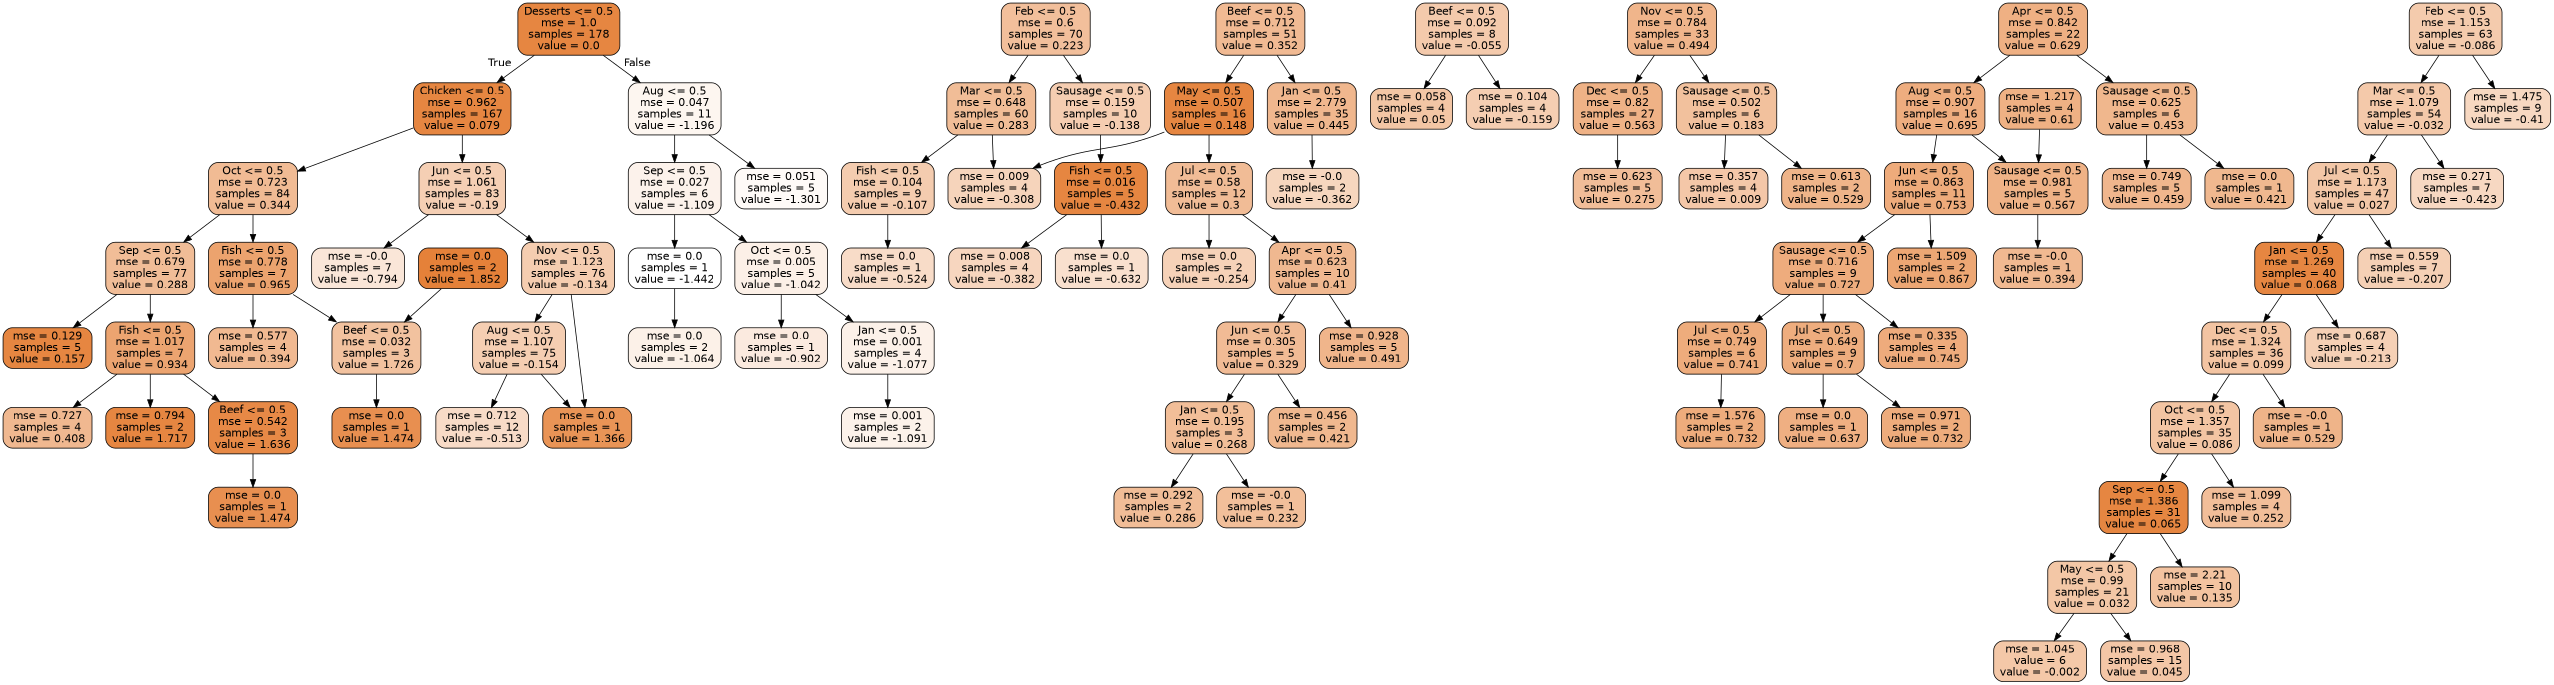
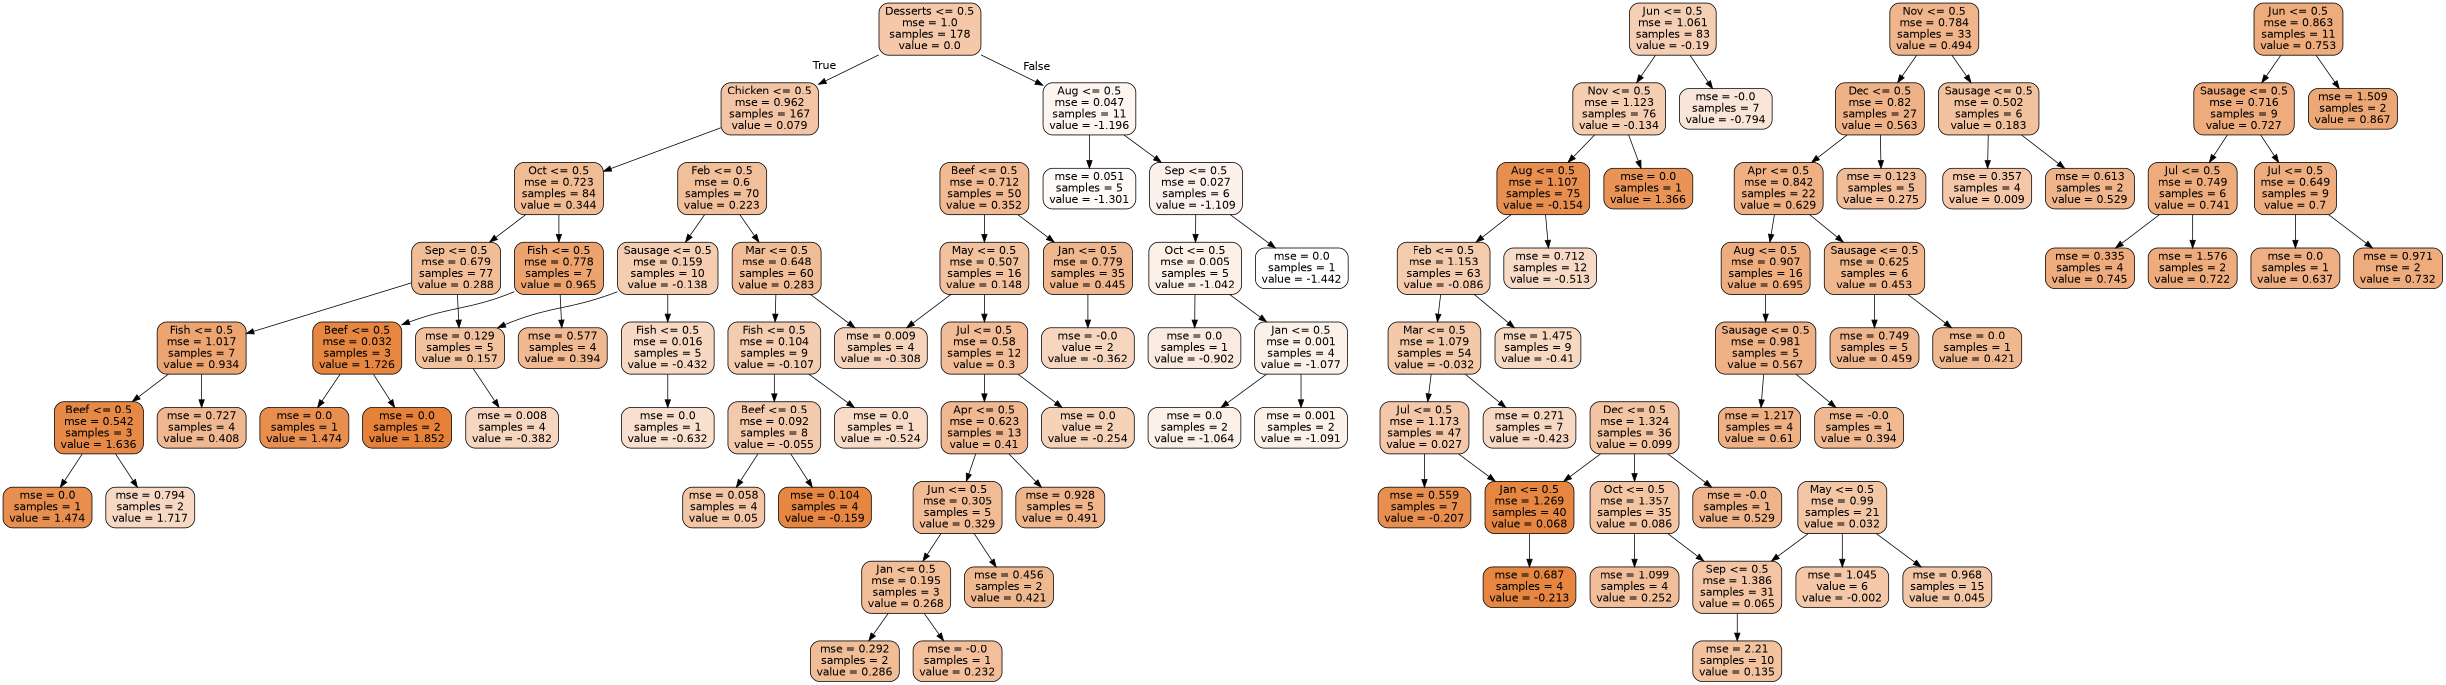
(569, 29) -> (930, 29)
(1260, 29) -> (984, 189)
(462, 109) -> (770, 109)
(1209, 109) -> (984, 268)
(1312, 109) -> (1088, 268)
(1513, 109) -> (825, 508)
(2039, 142) -> (1763, 387)
(462, 145) -> none
(1935, 145) -> none
none -> (1832, 146)
(1101, 189) -> (668, 348)
(1313, 189) -> (1088, 348)
(1618, 189) -> (1881, 189)
(1047, 229) -> (484, 385)
(1209, 268) -> (1088, 428)
(1313, 268) -> (984, 428)
(2404, 268) -> (1424, 508)
(426, 303) -> (382, 388)
(675, 304) -> (1247, 389)
(2275, 305) -> (1585, 465)
none -> (567, 307)
(1874, 309) -> (2141, 229)
(48, 348) -> (460, 348)
(376, 348) -> (357, 348)
(519, 348) -> (1543, 189)
(2351, 348) -> (1530, 587)
none -> (774, 384)
(150, 387) -> (124, 467)
(553, 388) -> (1497, 226)
(150, 428) -> (150, 508)
(1720, 428) -> (2193, 268)
(1926, 428) -> (2398, 268)
(2144, 508) -> (1737, 587)
(2120, 544) -> (1793, 545)
